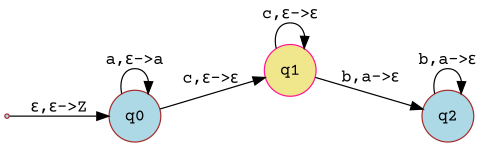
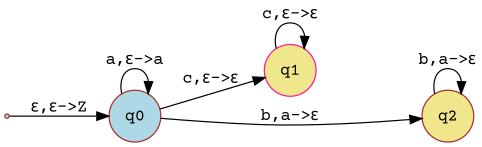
(363, 92) -> (285, 125)
(448, 116) -> (448, 116)
